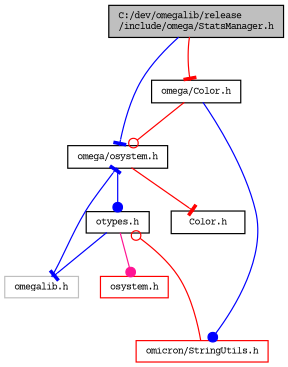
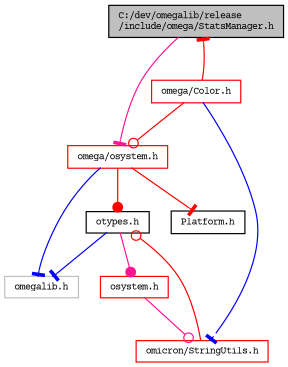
(188, 56) -> (204, 62)
(140, 83) -> (140, 83)
(196, 92) -> (196, 92)
(118, 157) -> (118, 157)
(118, 185) -> (118, 185)
(256, 216) -> (256, 216)
(208, 222) -> (208, 222)
(79, 223) -> (62, 215)
none -> (165, 316)
